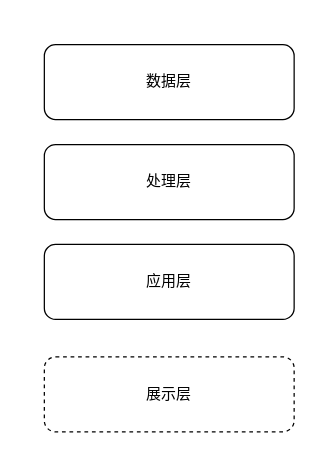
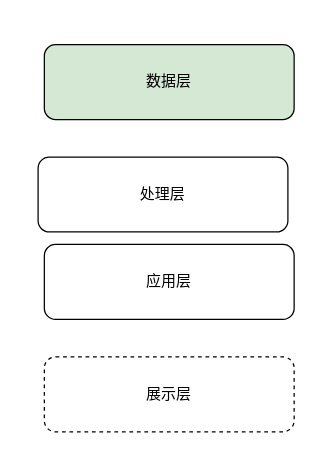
(169, 82) -> (169, 82)
(169, 182) -> (163, 194)
